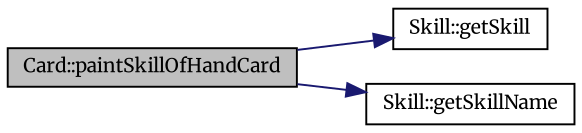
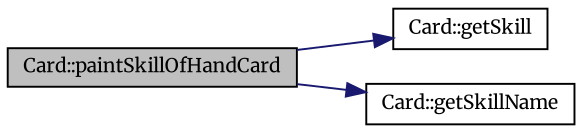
(470, 29) -> (470, 29)
(470, 104) -> (470, 104)
